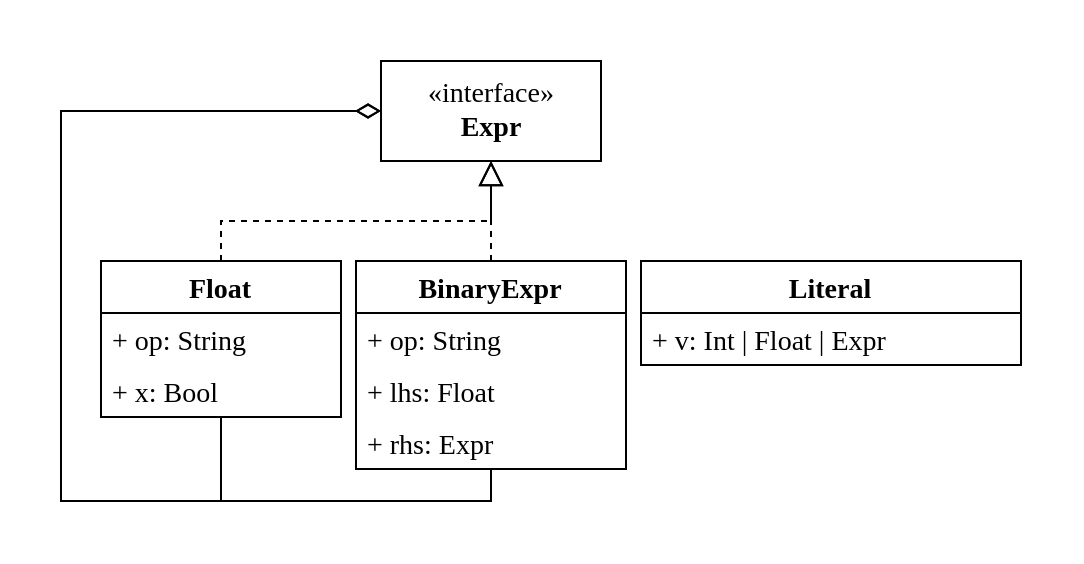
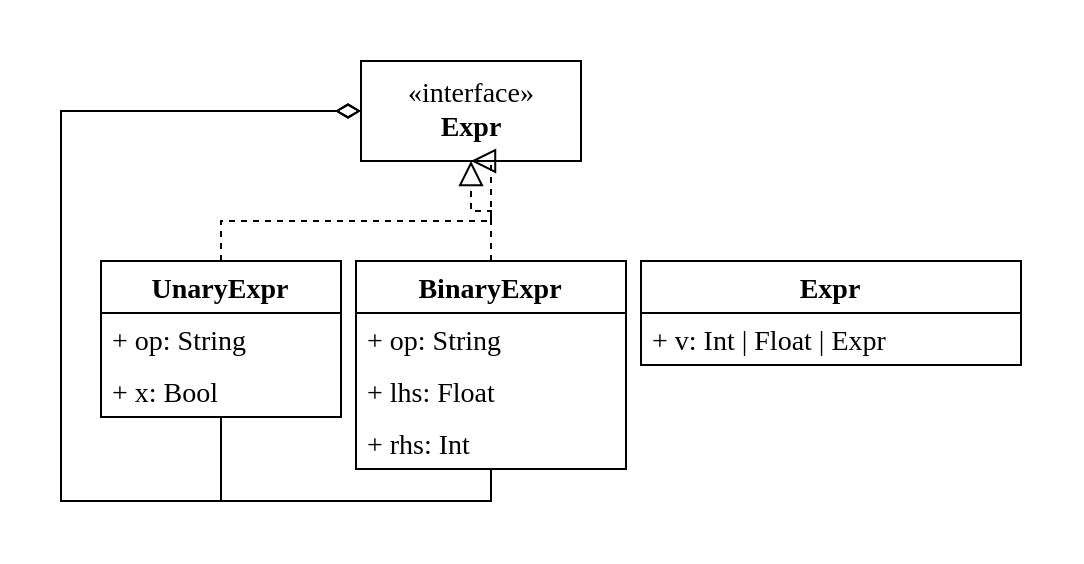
(491, 111) -> (471, 111)
(220, 289) -> (220, 289)
(830, 289) -> (830, 289)
(442, 445) -> (434, 445)
